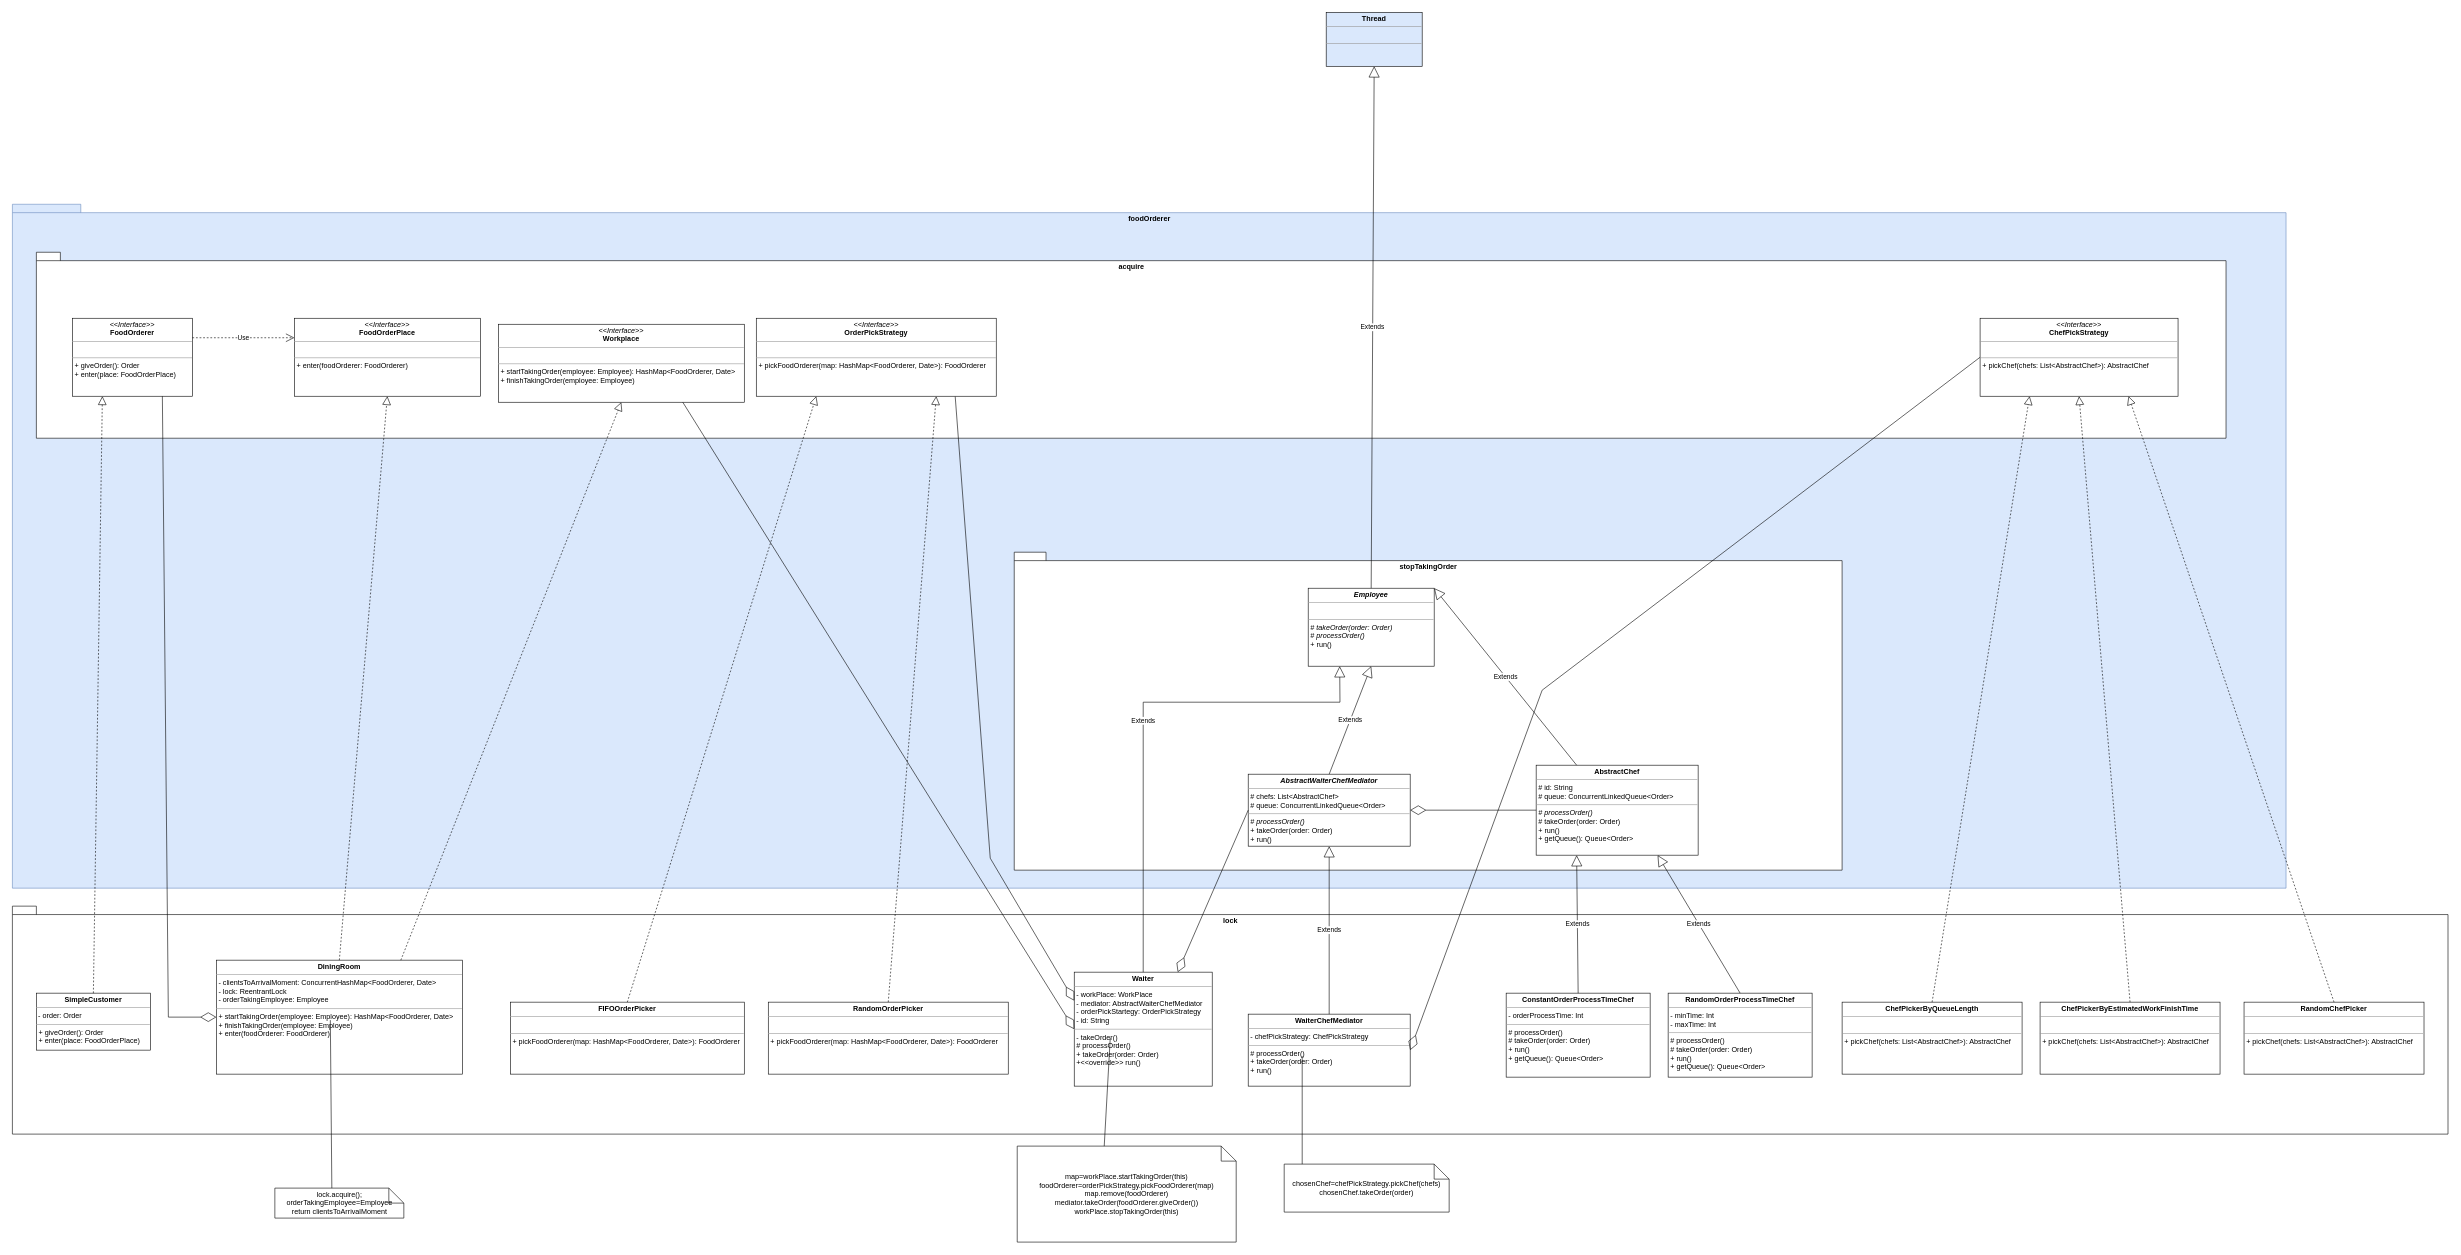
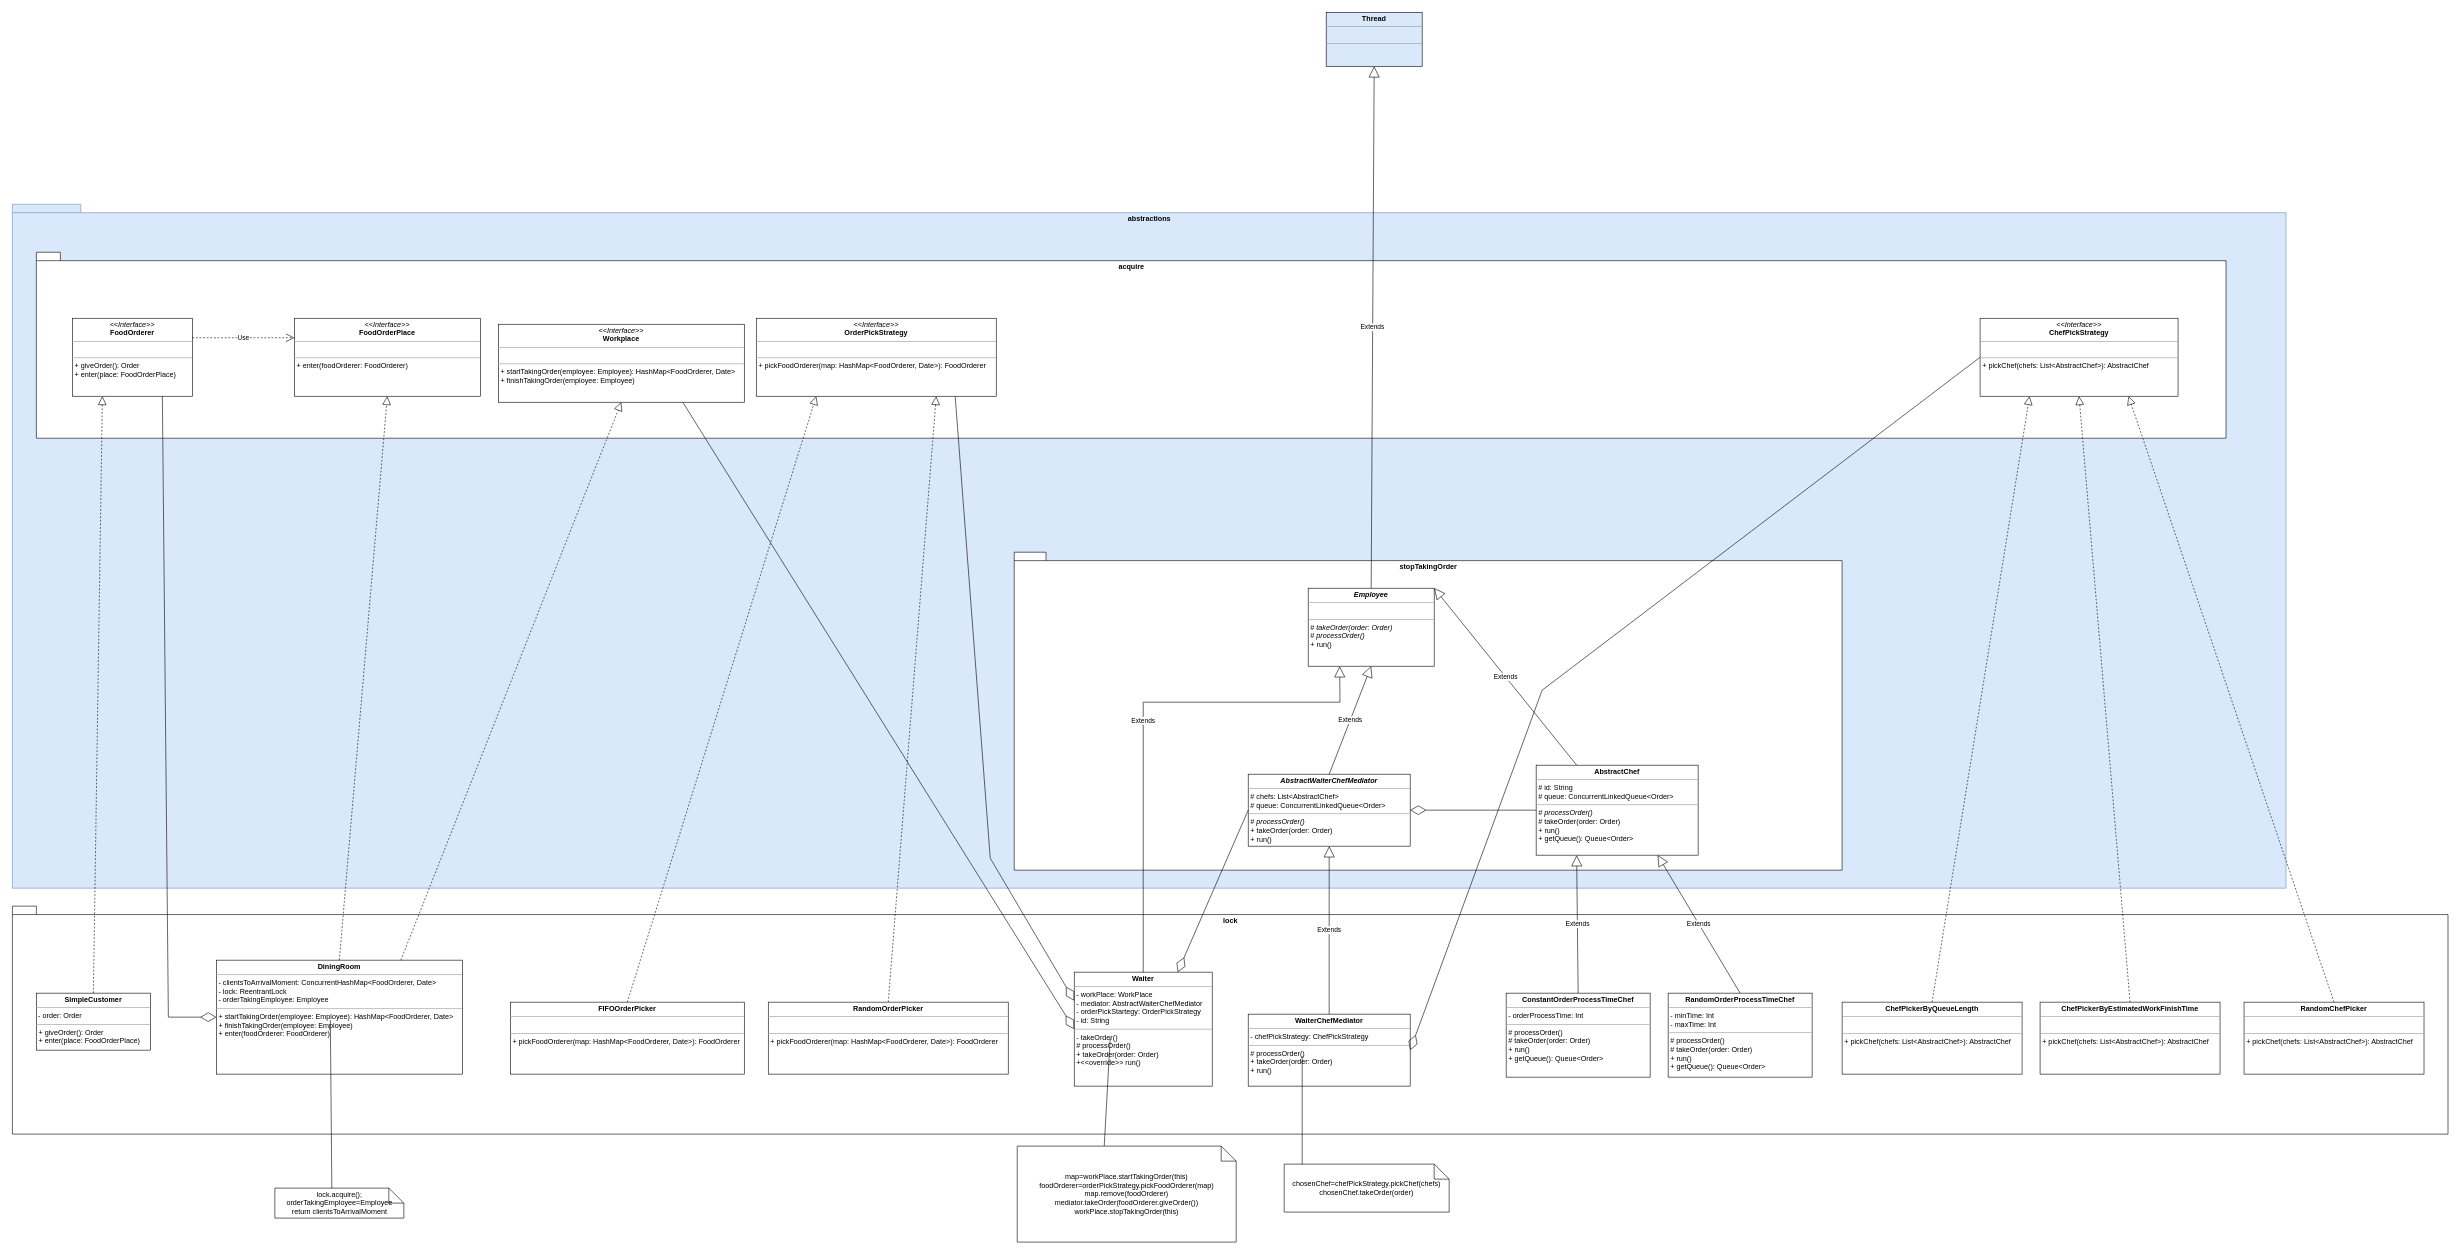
(1150, 219) -> (1150, 219)
